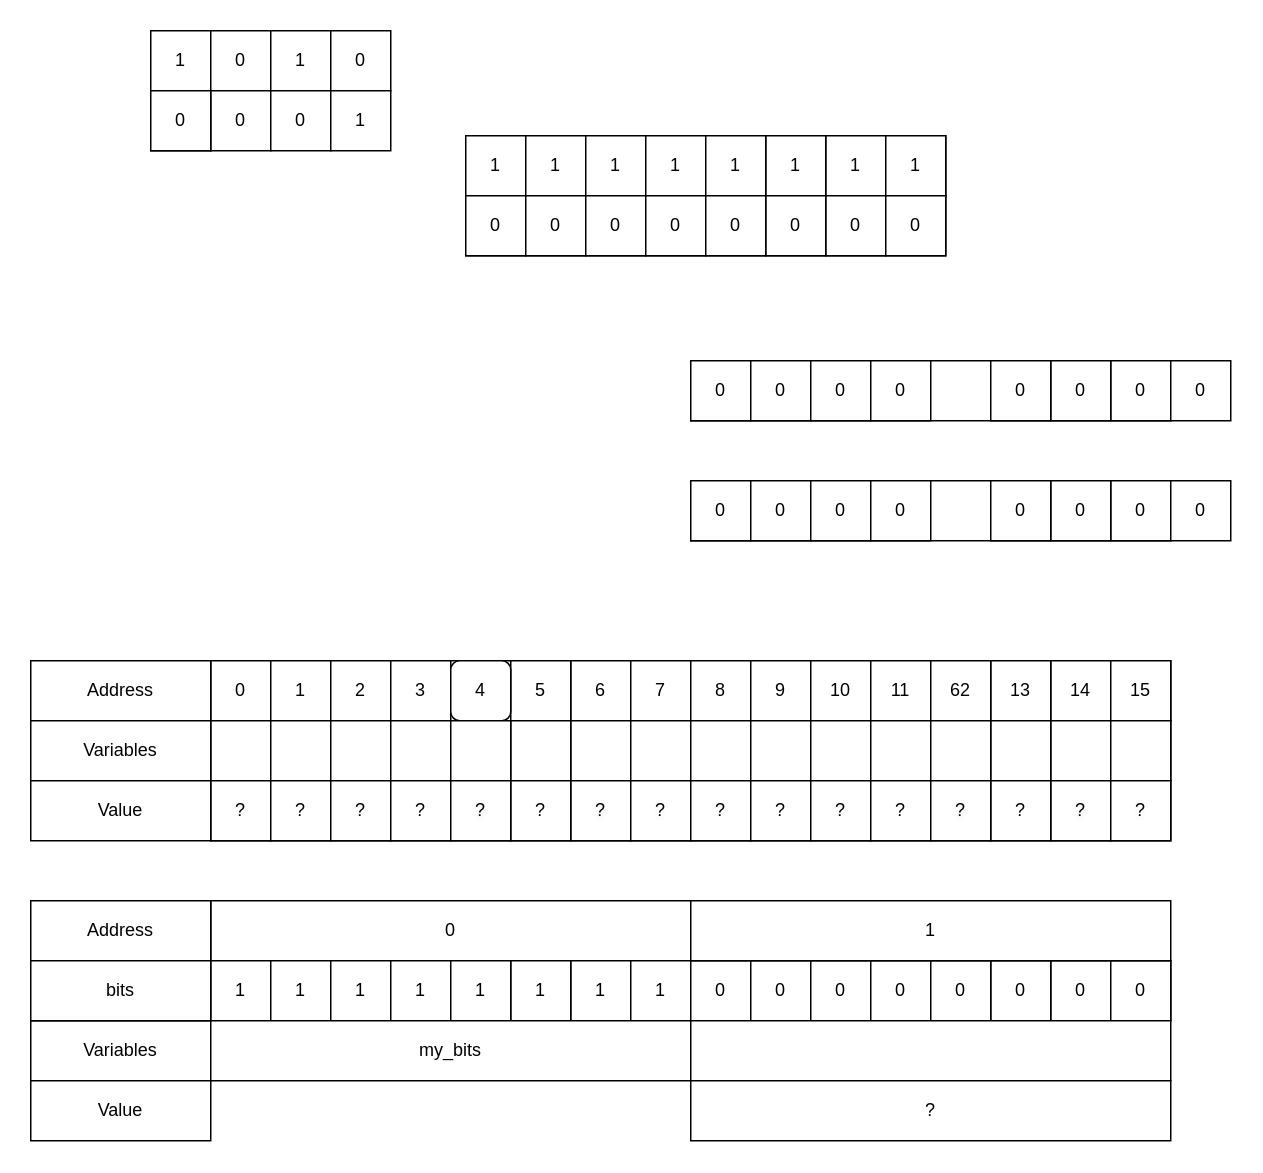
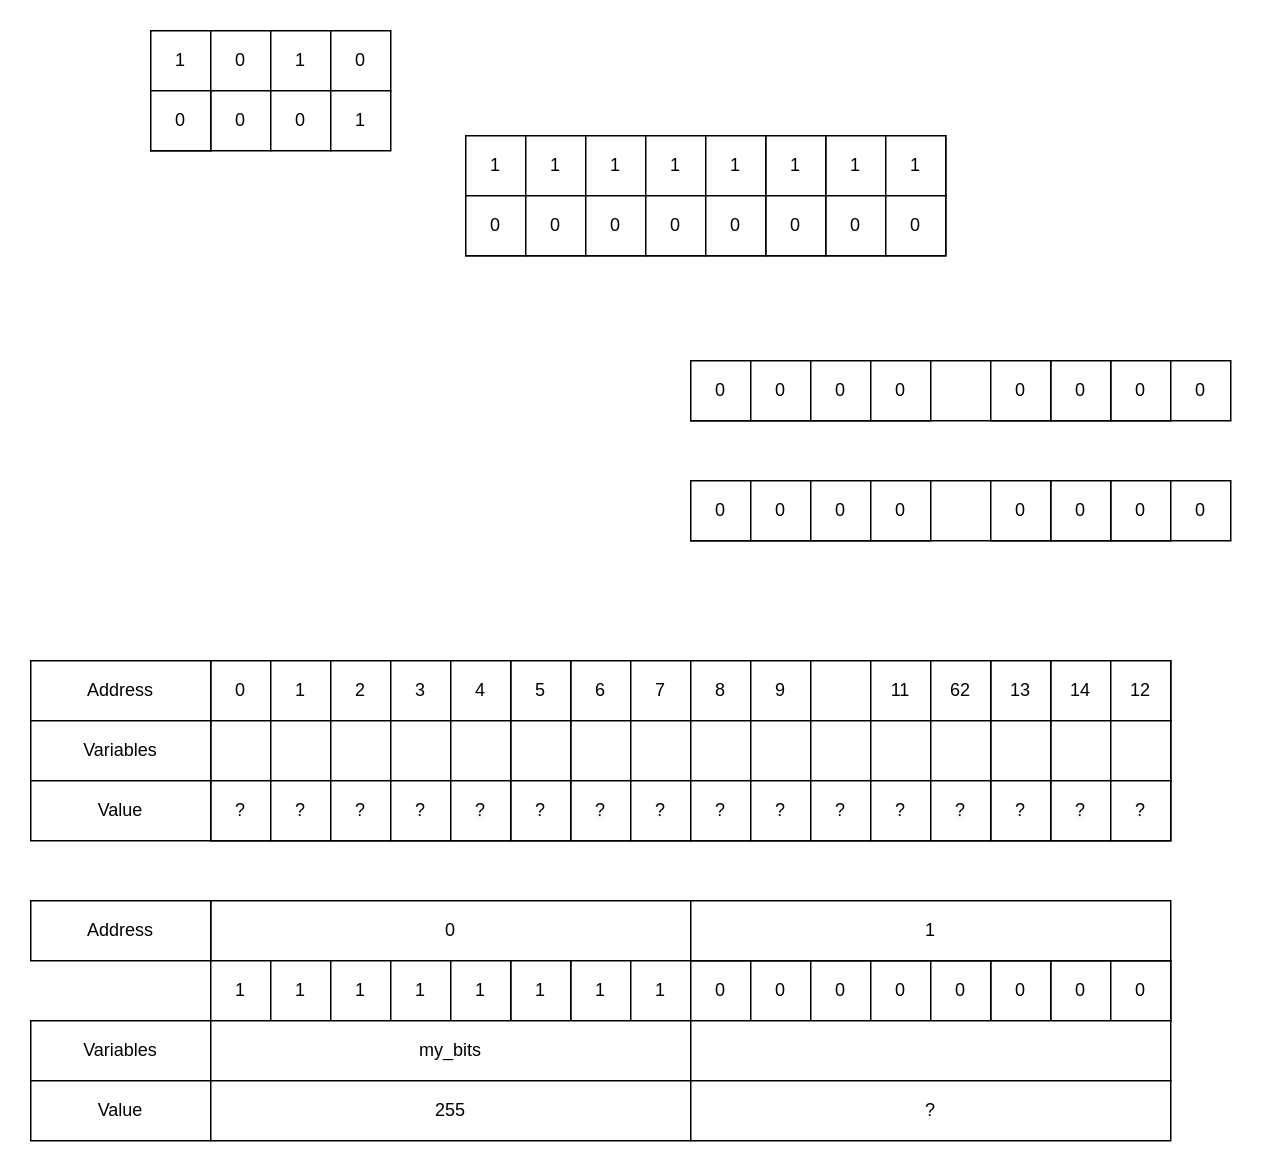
(481, 691) -> (481, 691)
(841, 691) -> none
(1141, 691) -> (1141, 691)
(121, 991) -> none
none -> (451, 1111)
